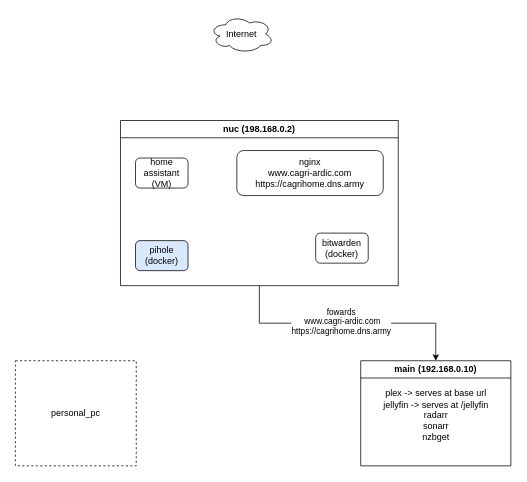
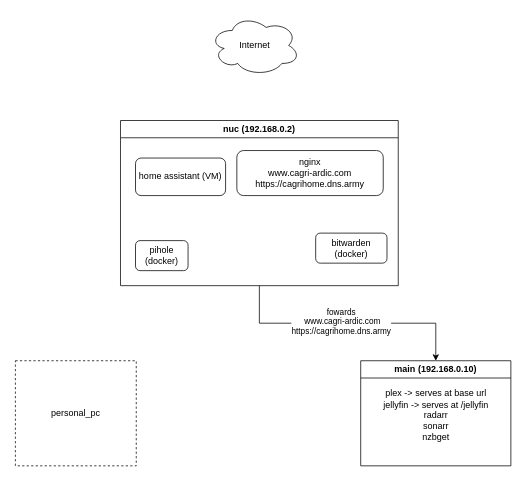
(242, 34) -> (255, 45)
(259, 129) -> (259, 129)
(162, 173) -> (180, 177)
(342, 248) -> (351, 248)
(162, 255) -> (162, 255)
